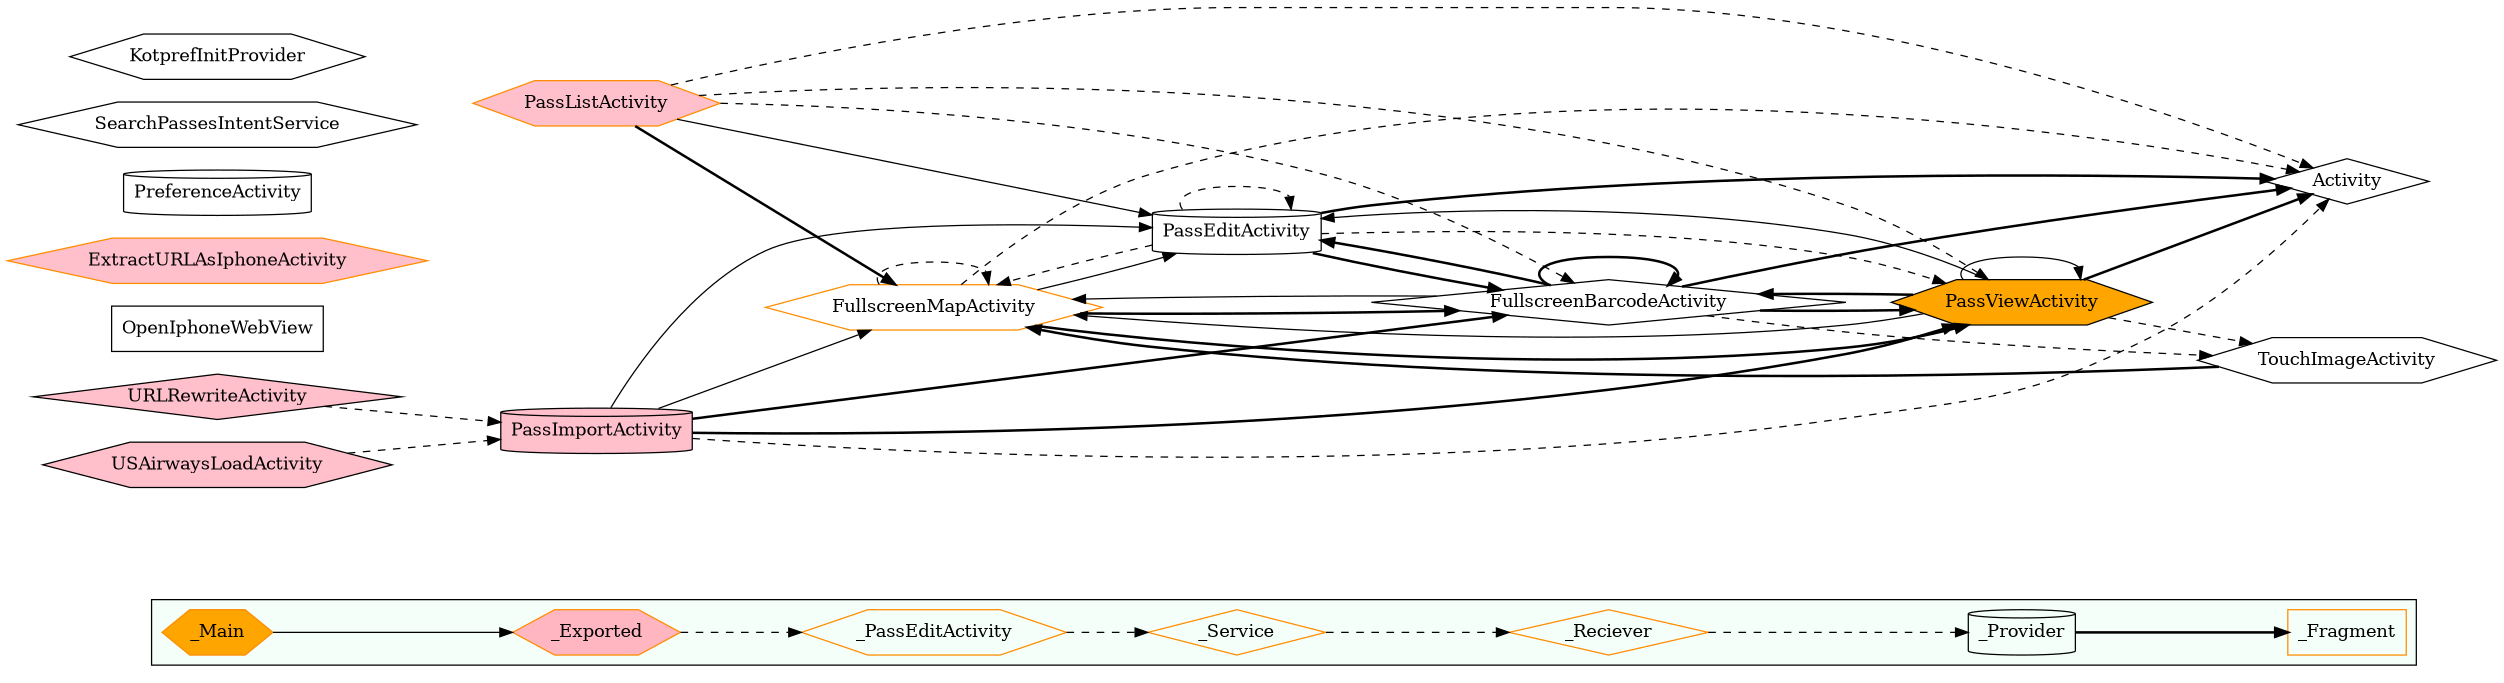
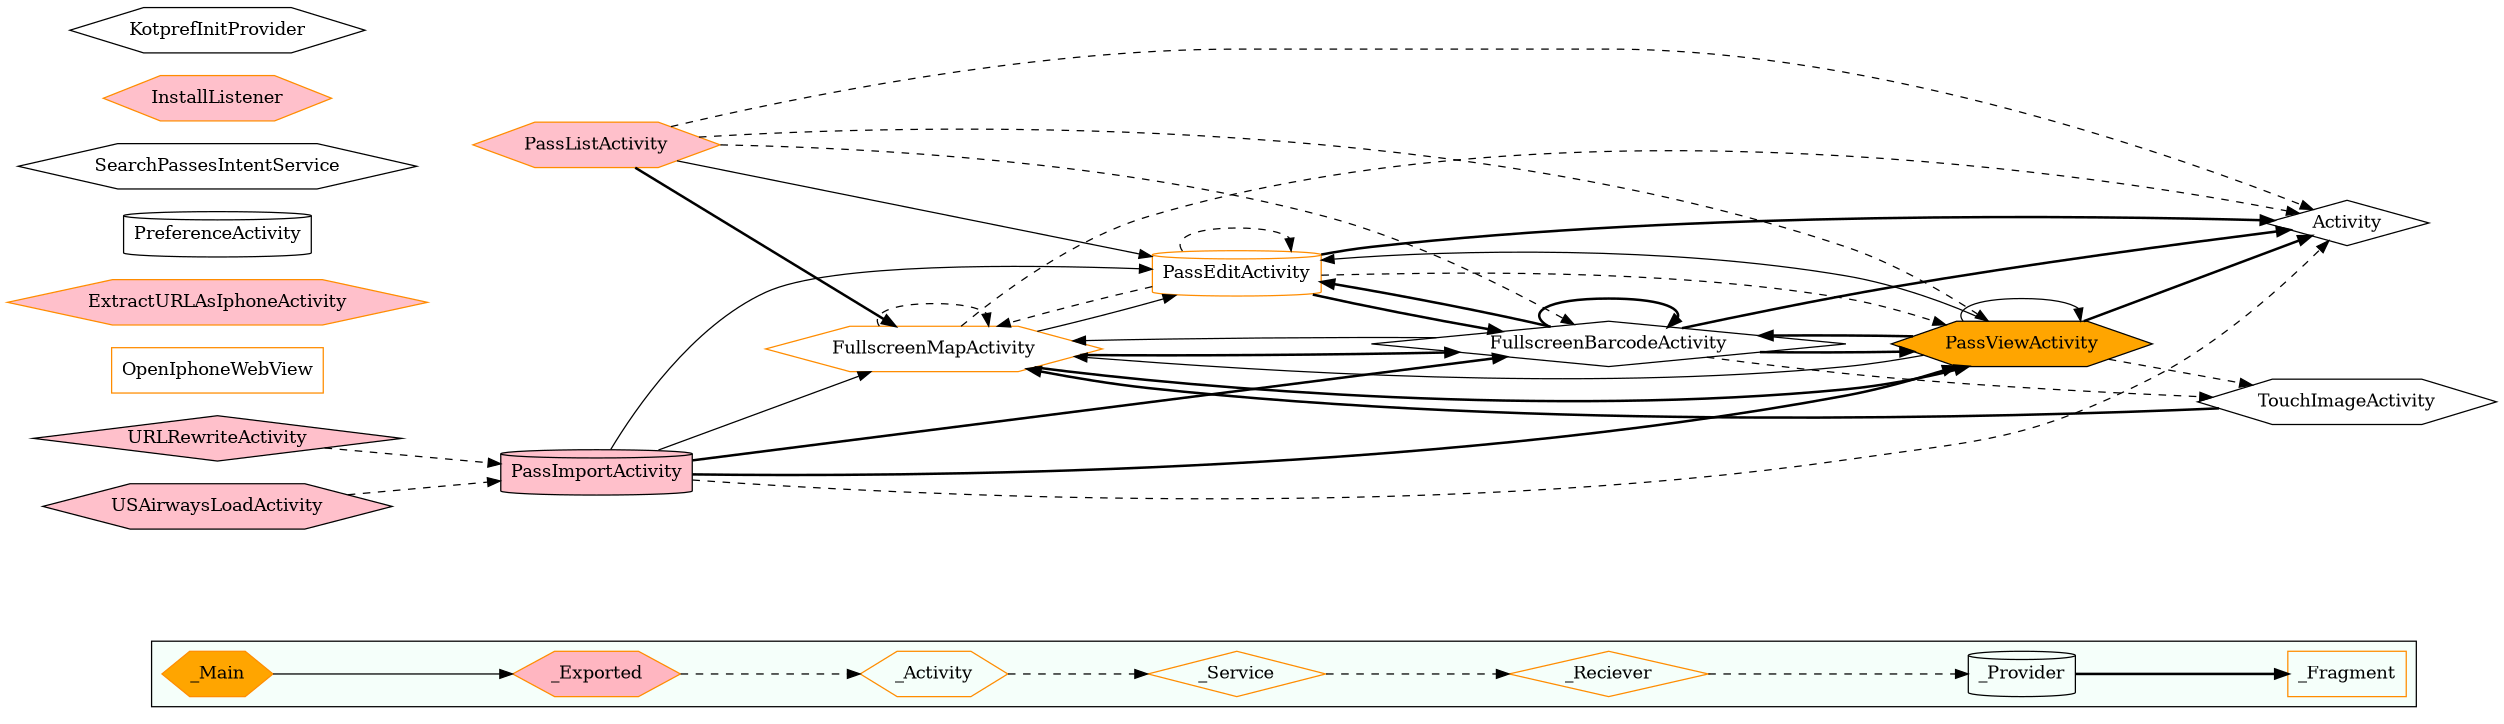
none -> (217, 98)
(1237, 232) -> (1237, 273)
(217, 329) -> (217, 370)
(934, 632) -> (934, 674)
